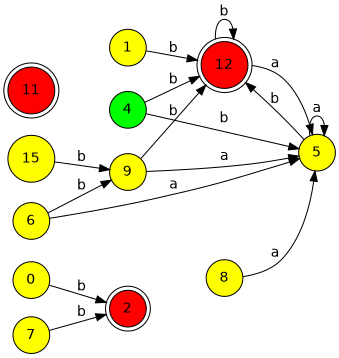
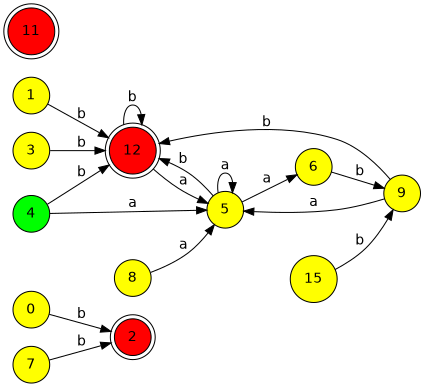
(225, 119) -> (133, 203)
none -> (31, 151)
(171, 195) -> (265, 191)
